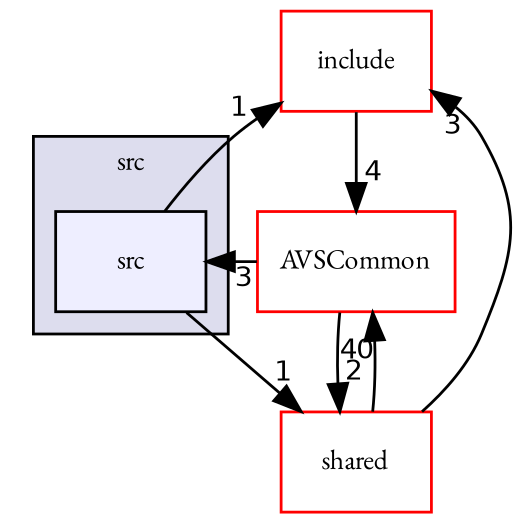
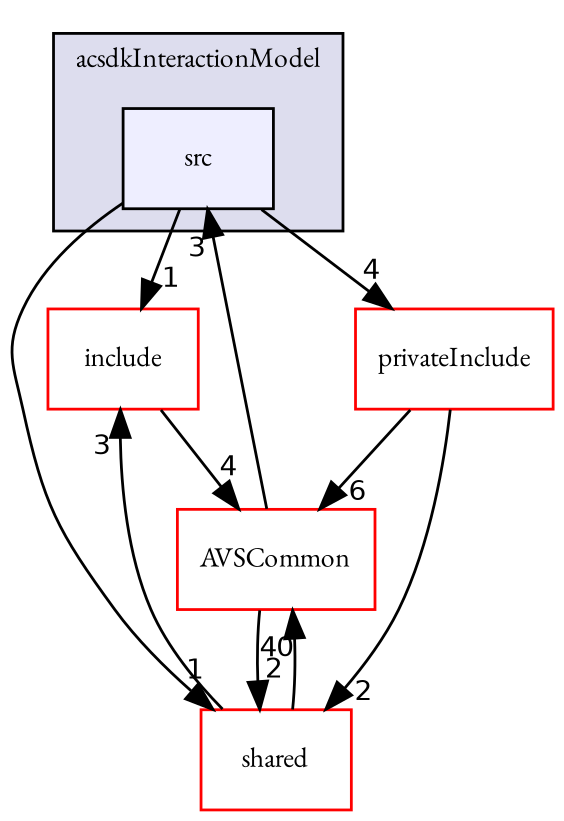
(131, 163) -> (198, 60)
none -> (454, 359)
